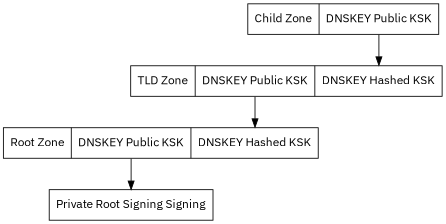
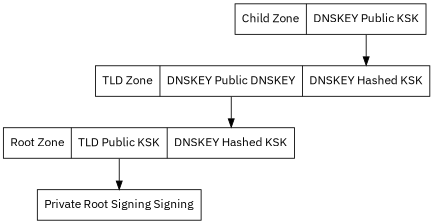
(255, 81) -> (231, 81)
(131, 143) -> (119, 143)
